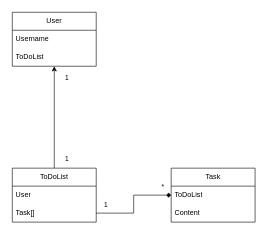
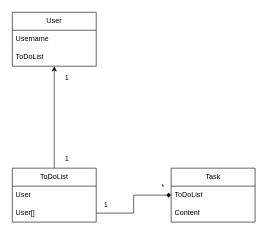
(28, 213) -> (28, 213)
